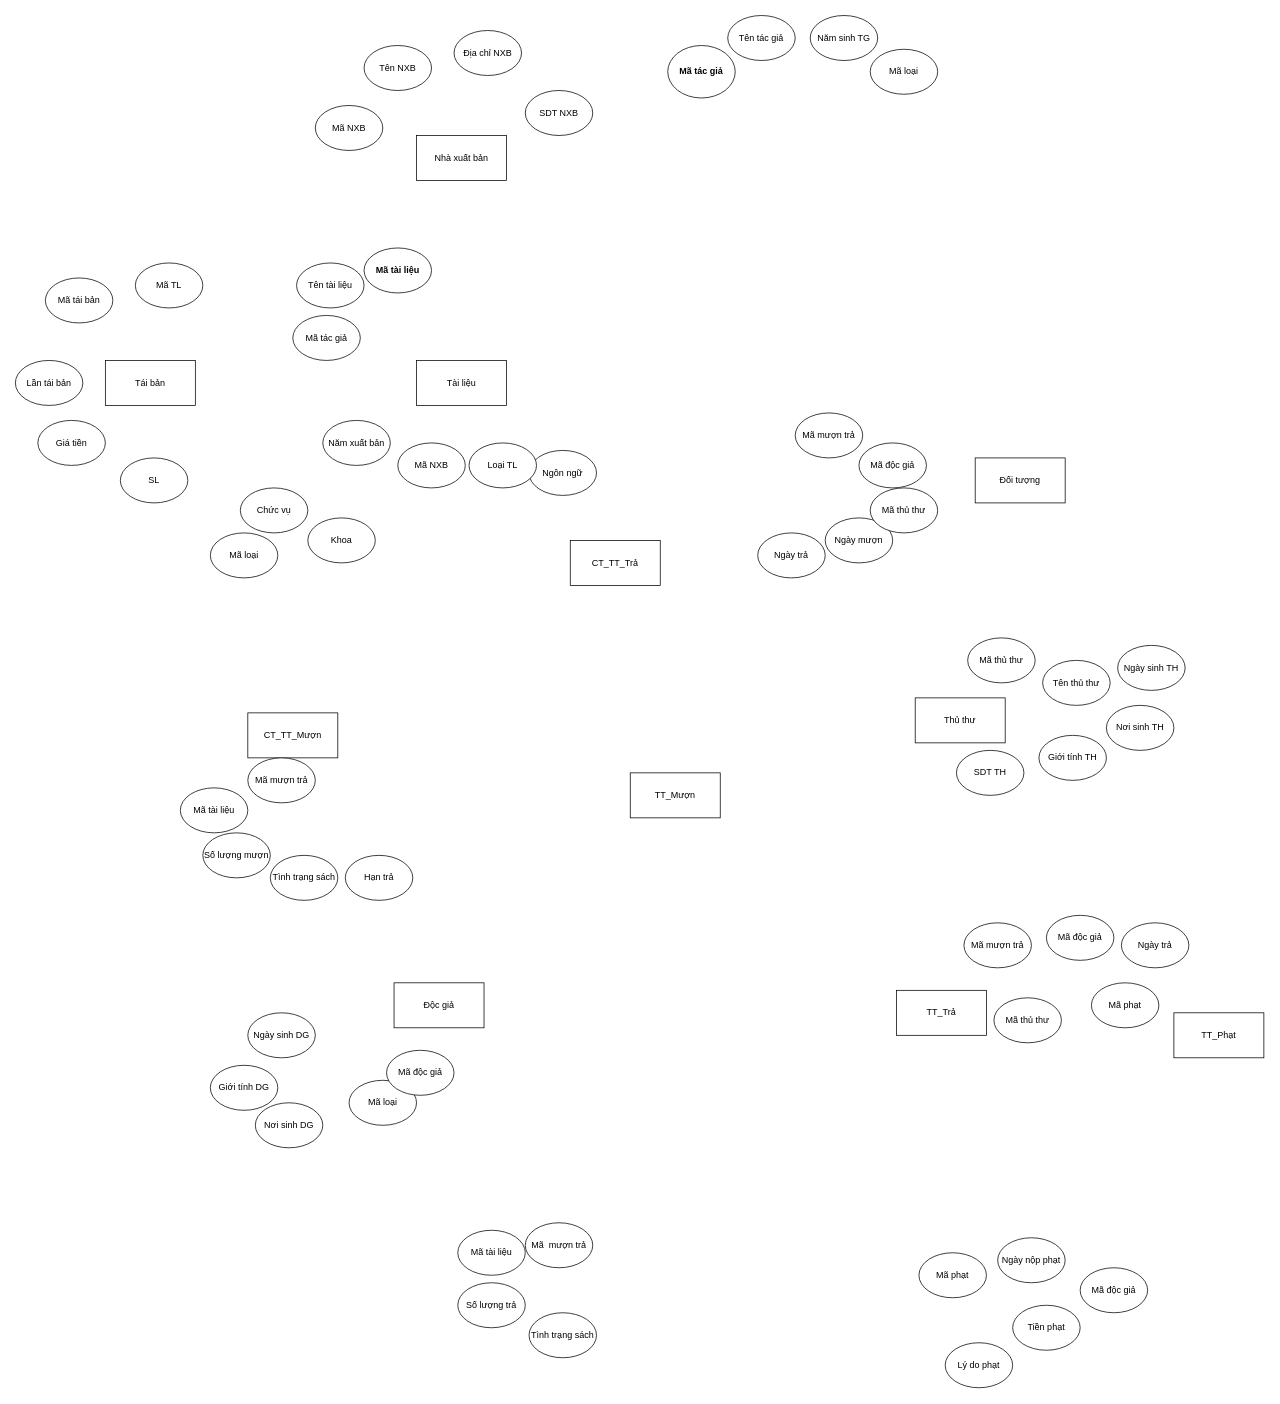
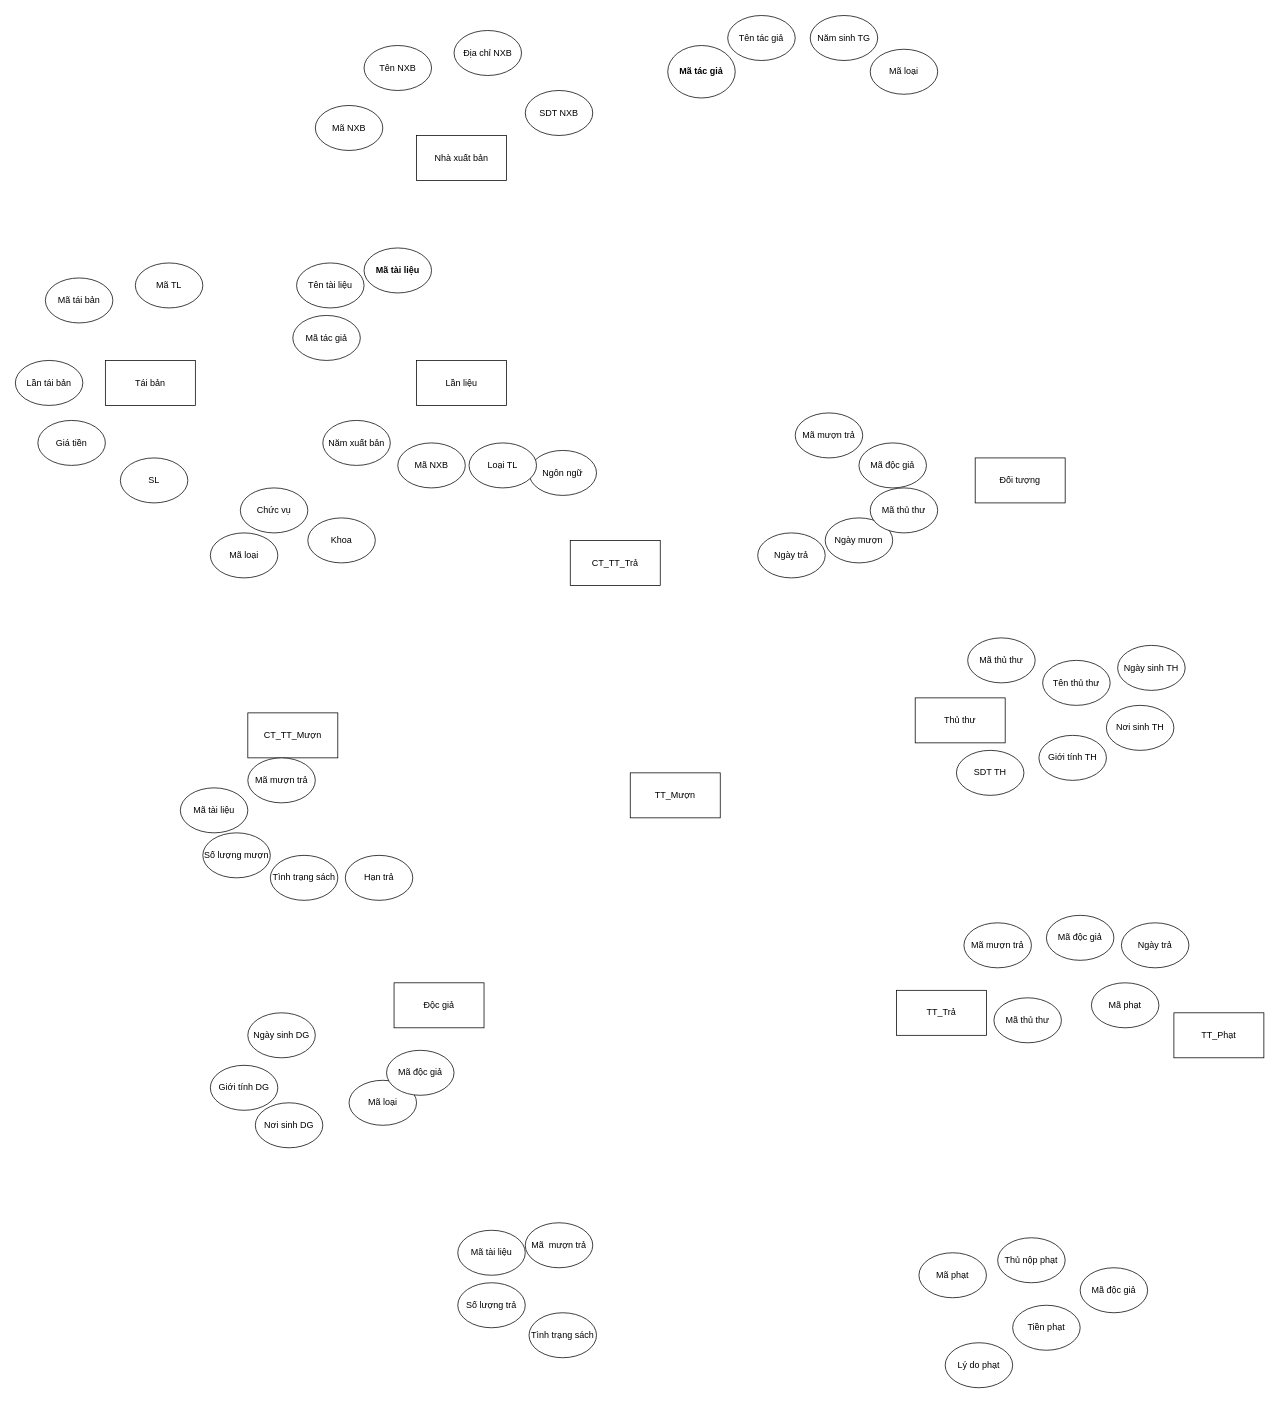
(462, 383) -> (462, 383)
(1032, 1260) -> (1032, 1260)
